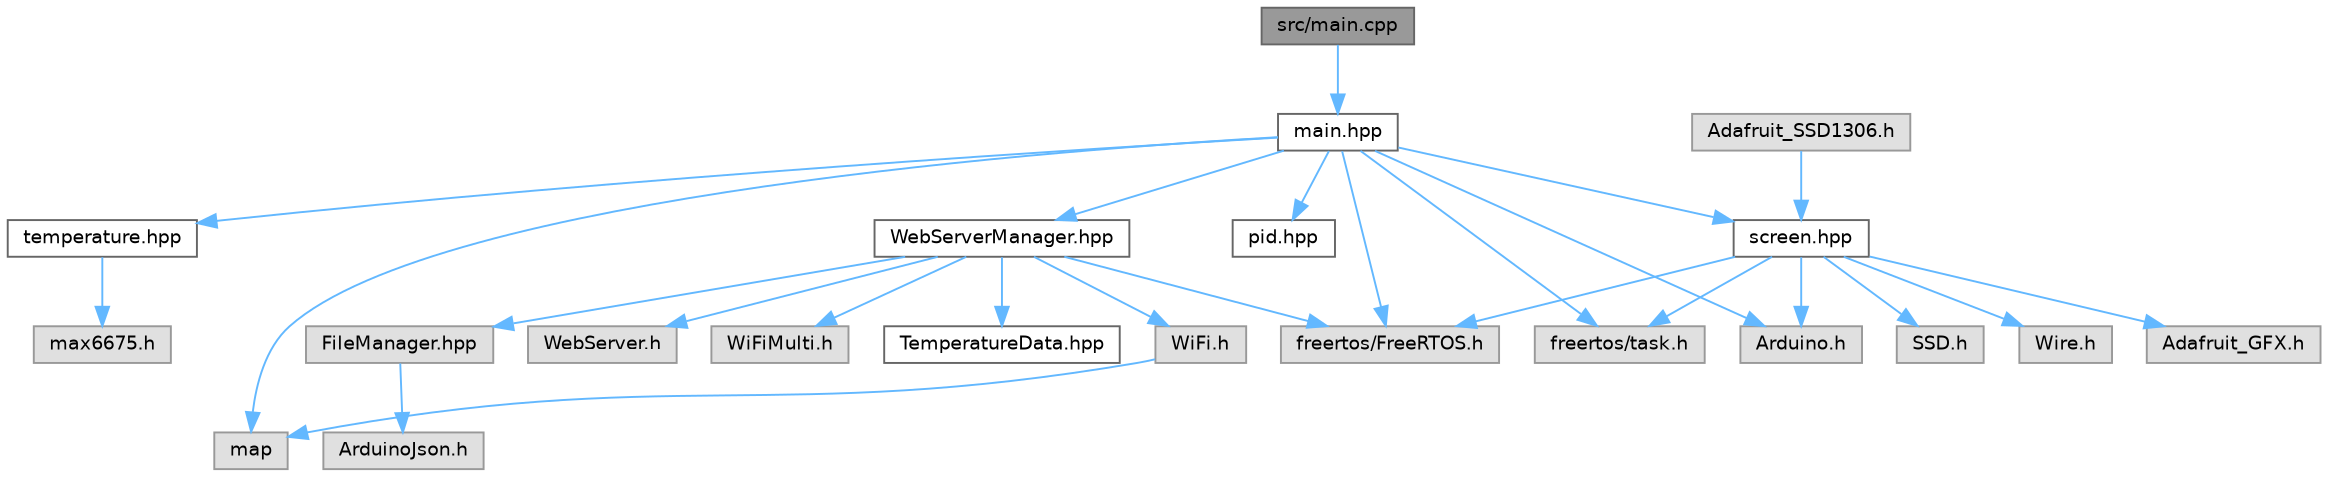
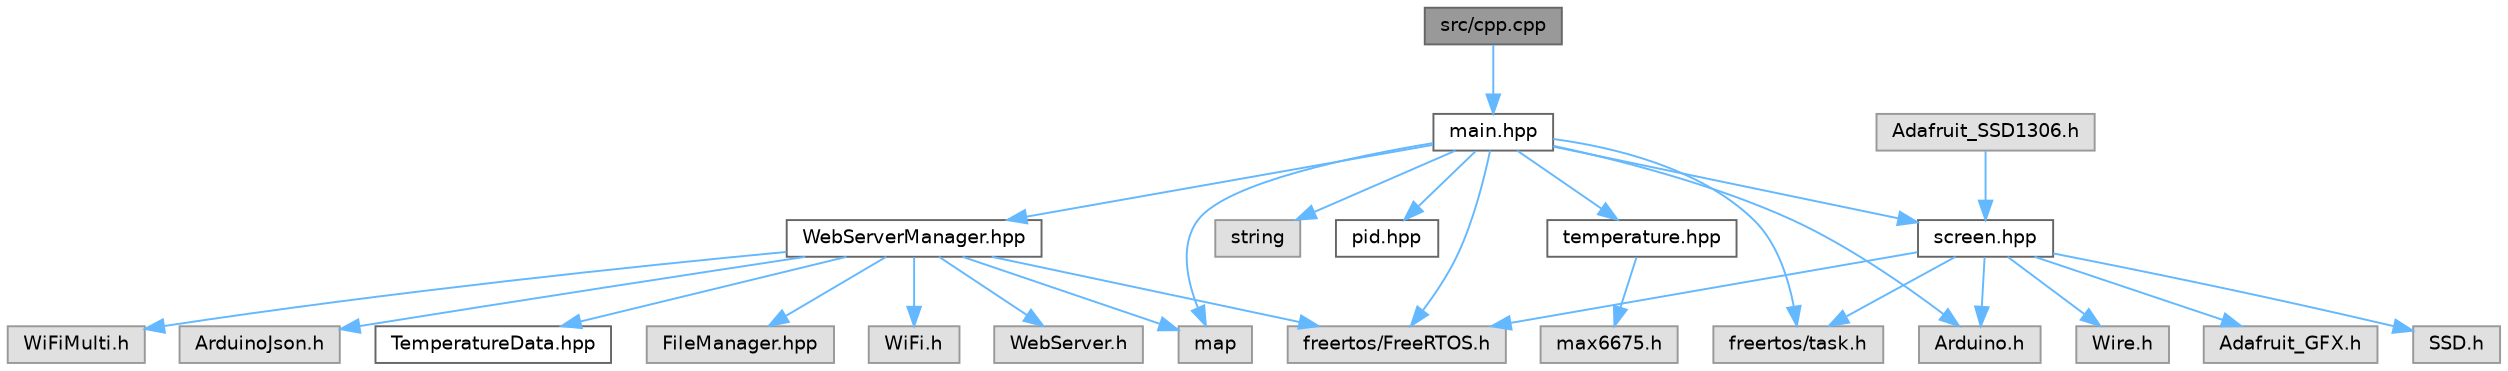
(1338, 26) -> (1493, 26)
none -> (1258, 238)
(401, 388) -> (582, 291)
(731, 395) -> (1061, 290)
